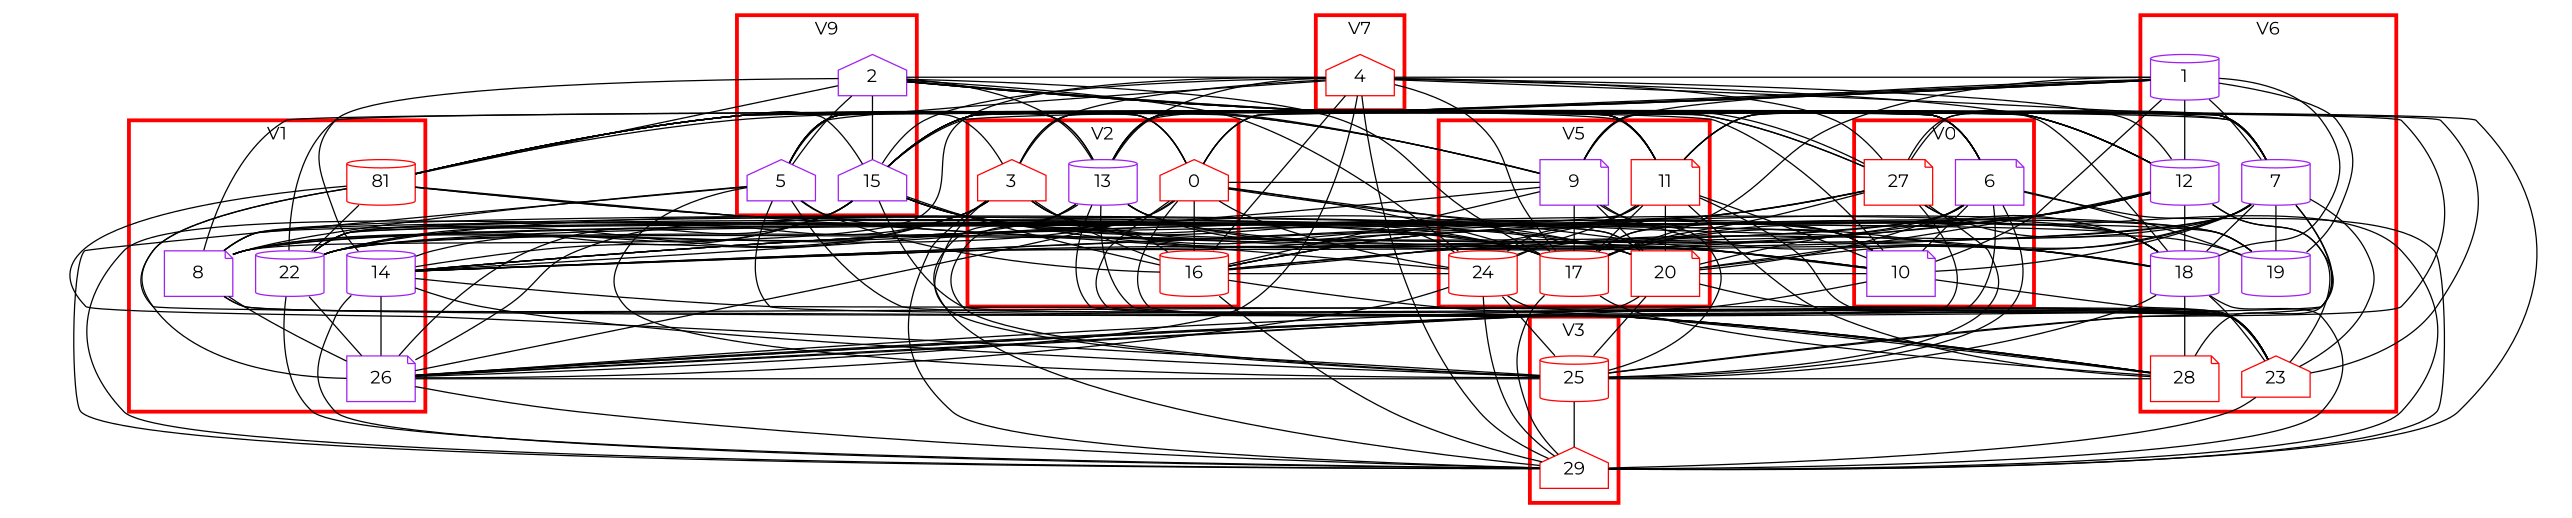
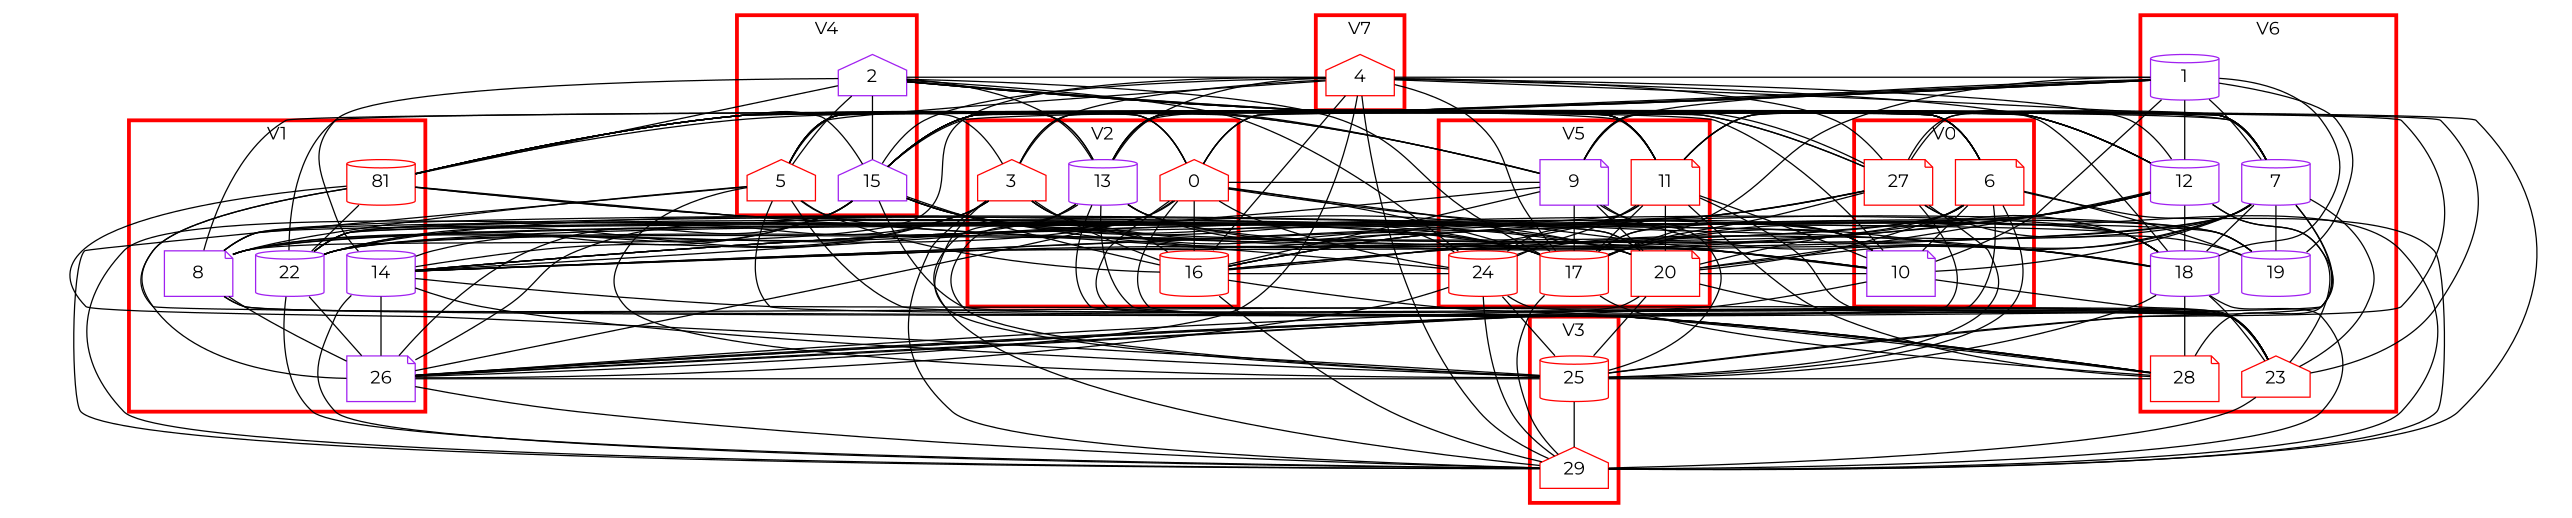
(827, 30) -> (827, 30)
none -> (1579, 113)
(781, 182) -> (781, 182)
(1990, 182) -> (1990, 182)
